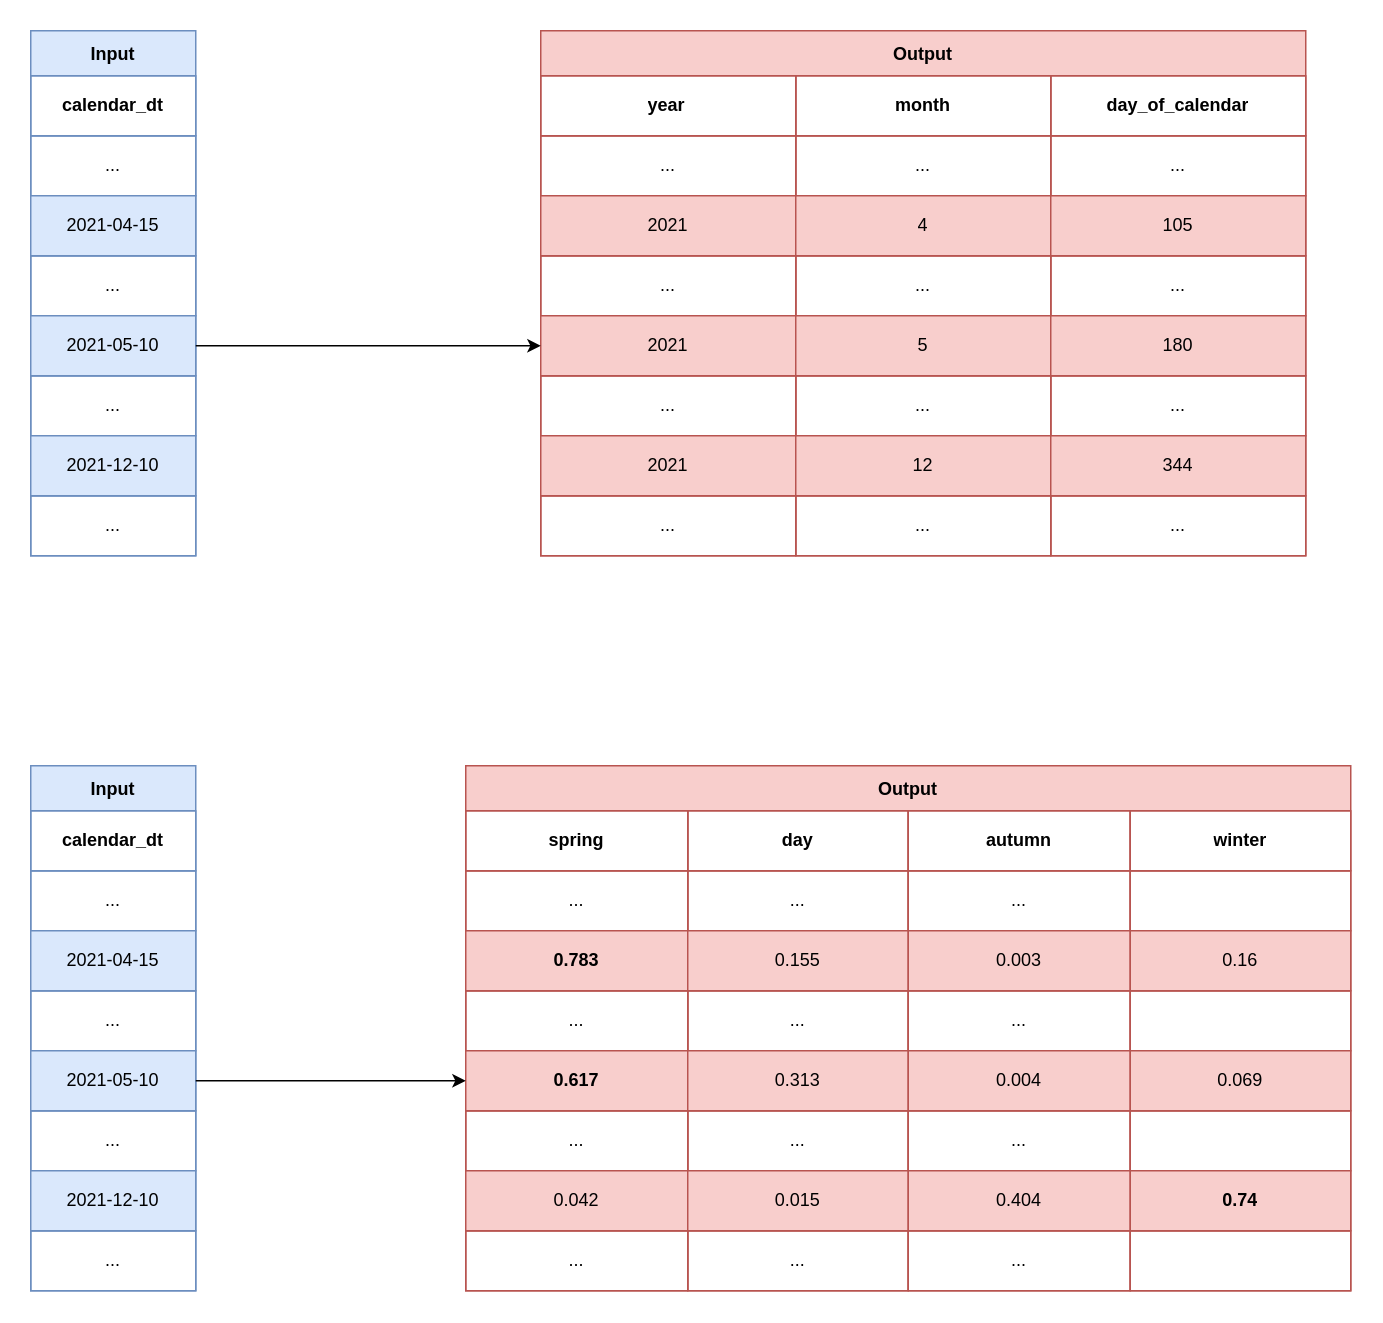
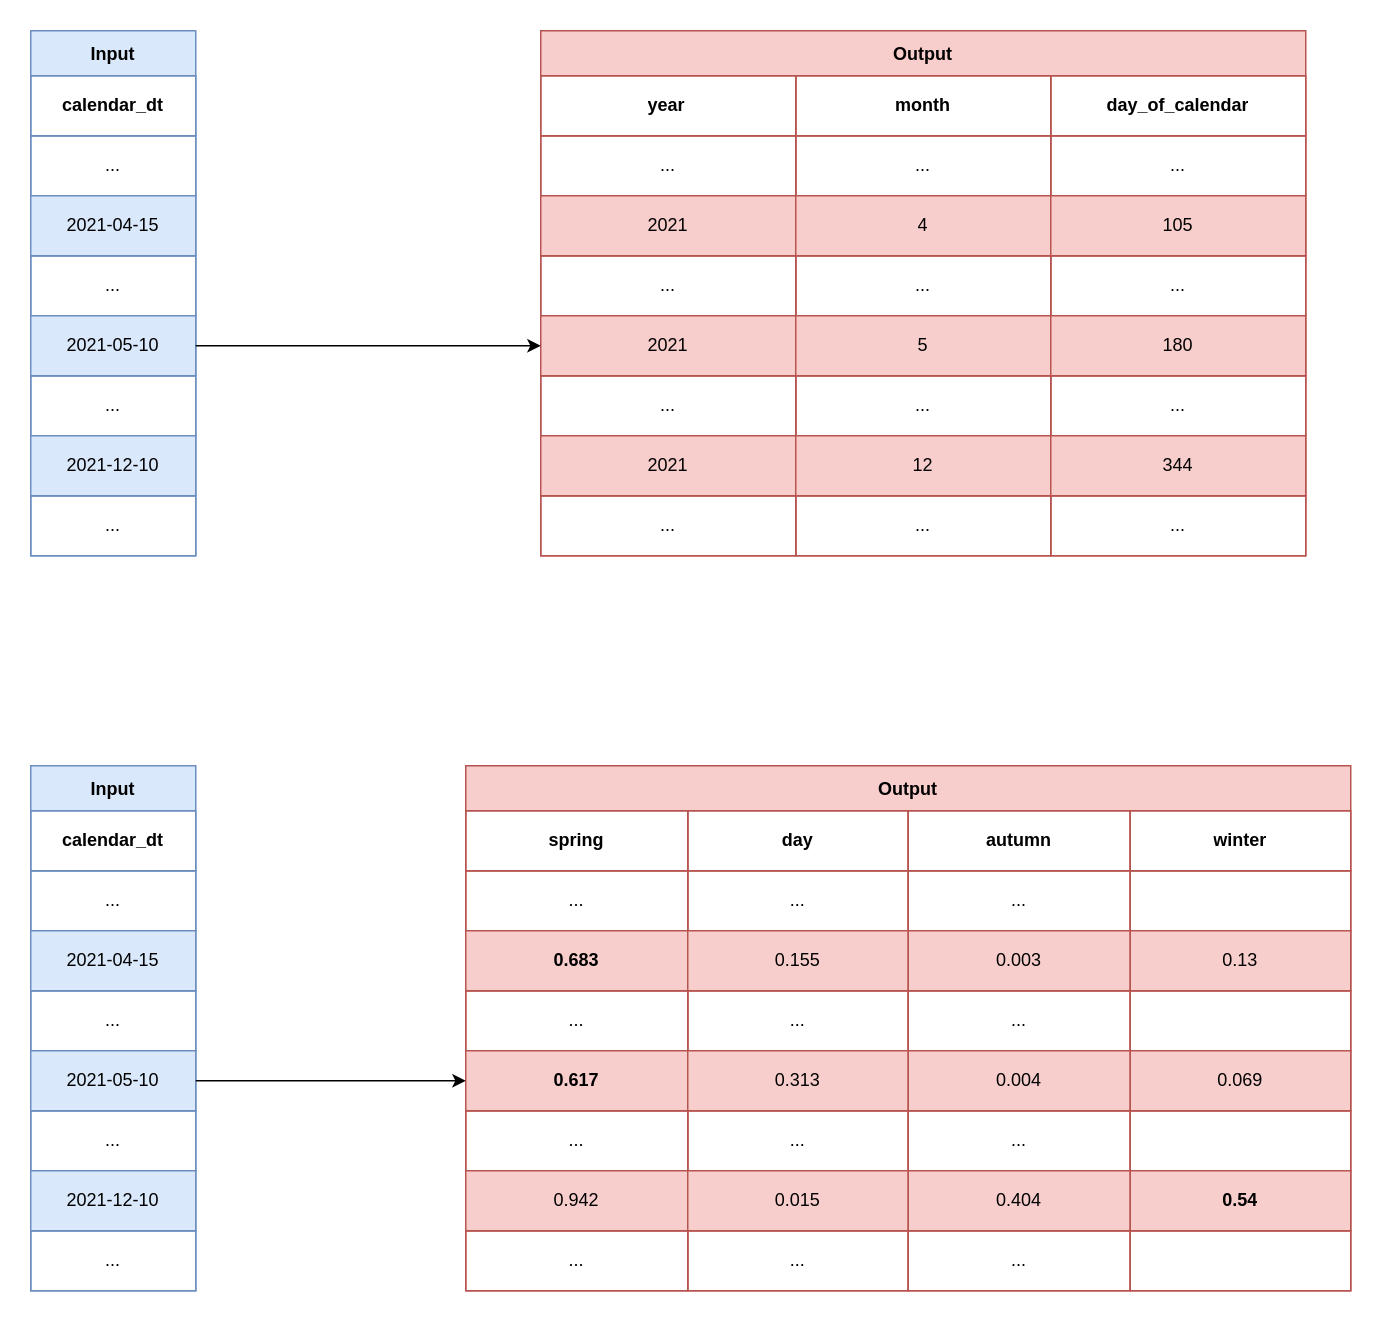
(577, 961) -> (577, 961)
(1241, 961) -> (1241, 961)
(577, 1201) -> (577, 1201)
(1241, 1201) -> (1241, 1201)
